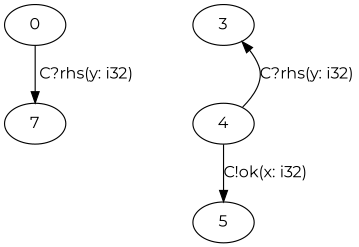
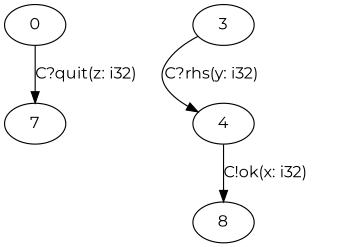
(86, 74) -> (86, 74)
(260, 80) -> (163, 69)
(224, 222) -> (224, 222)
